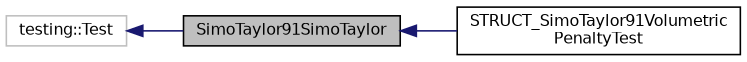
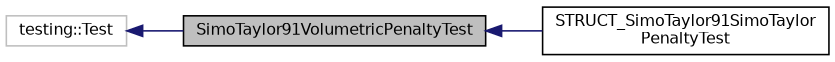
(292, 31) -> (335, 31)
(599, 31) -> (686, 31)
